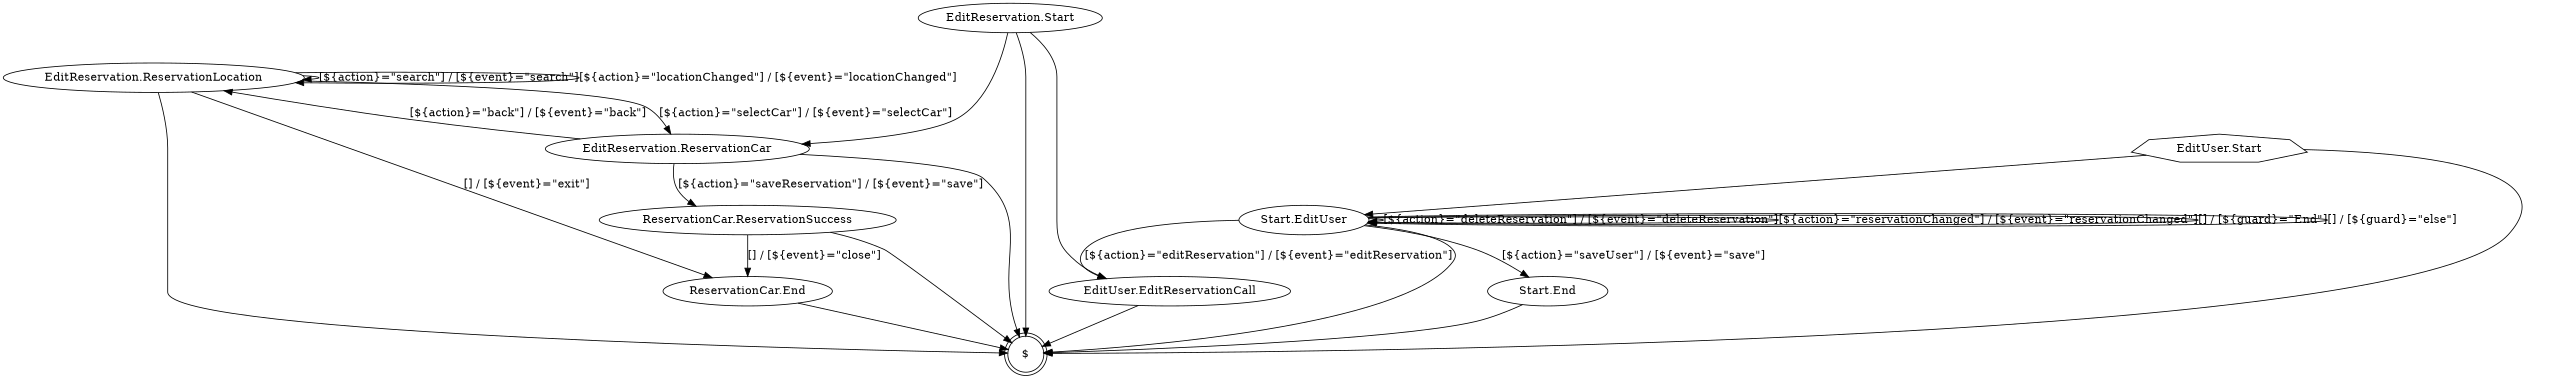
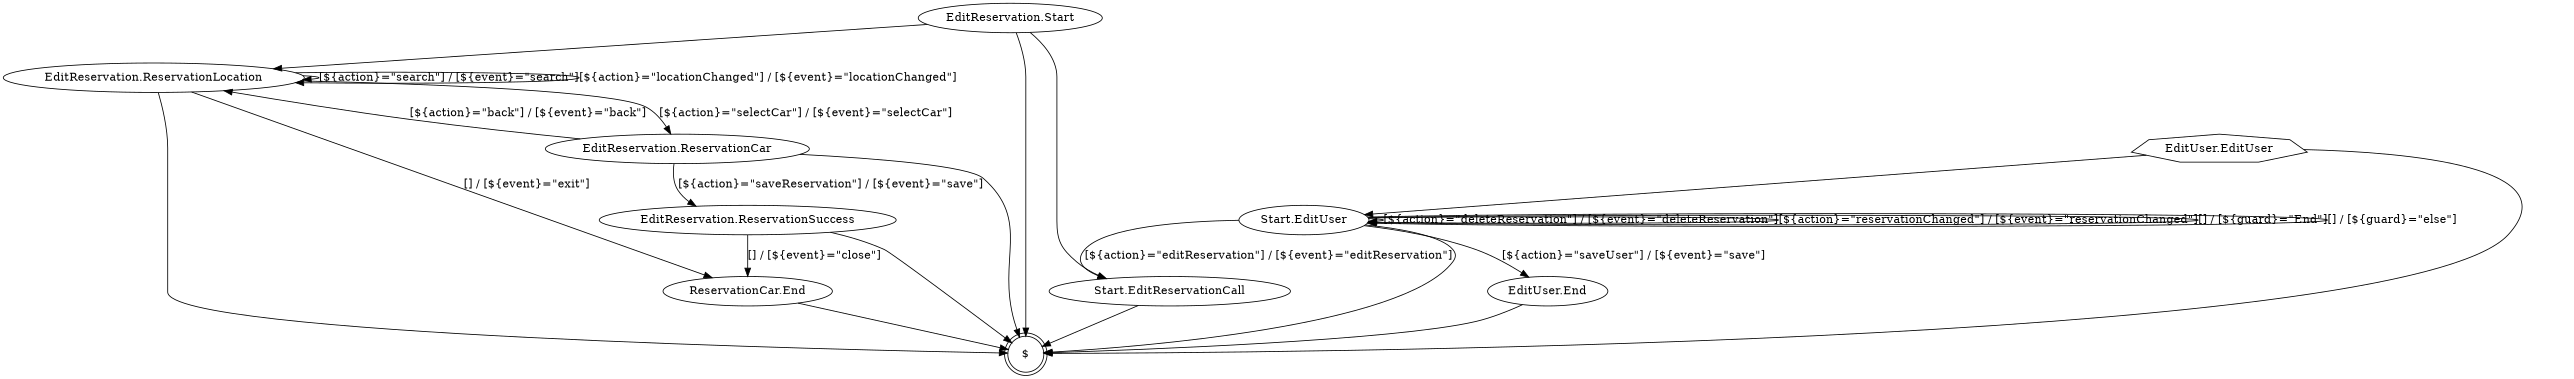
(935, 127) -> (605, 46)
(2219, 149) -> (2219, 149)
(748, 220) -> (748, 220)
(1170, 291) -> (1170, 291)
(1548, 291) -> (1548, 291)
